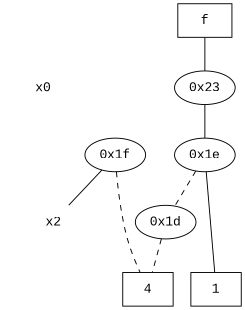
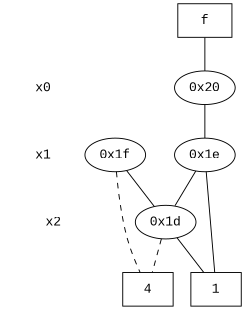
(205, 88) -> (205, 88)
none -> (43, 155)
(85, 188) -> (140, 189)
(185, 188) -> (185, 188)
none -> (190, 255)
